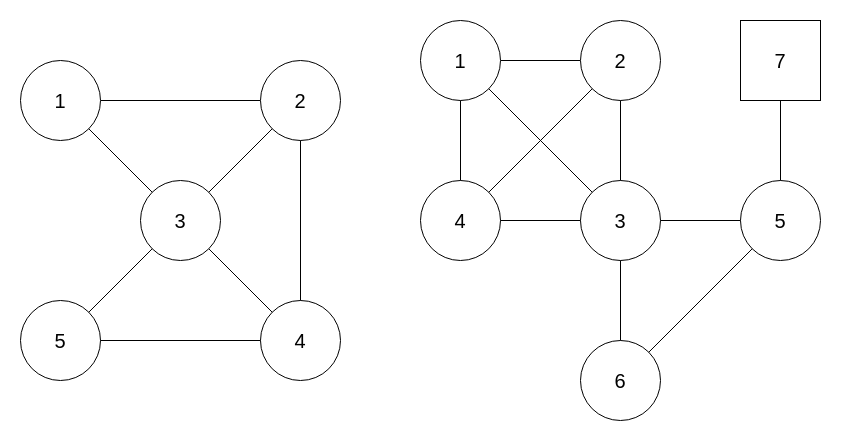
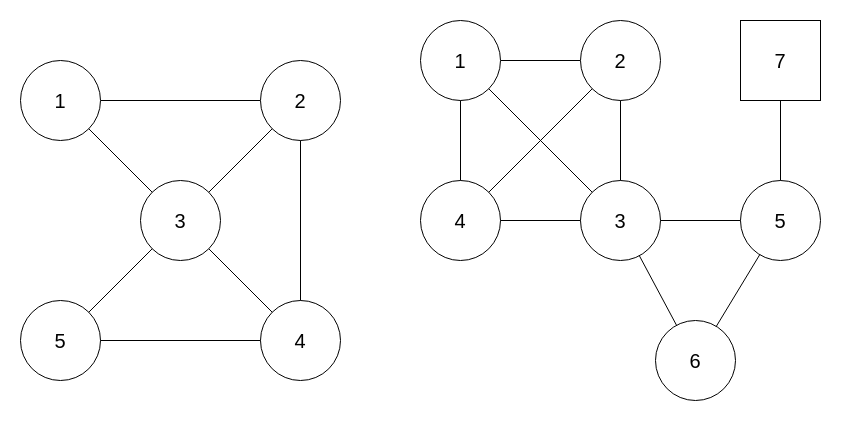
(621, 381) -> (696, 361)
